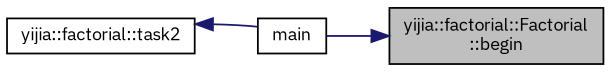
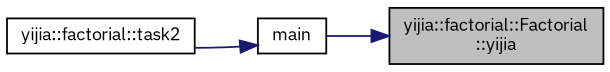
(235, 25) -> (218, 48)
(496, 36) -> (496, 36)
